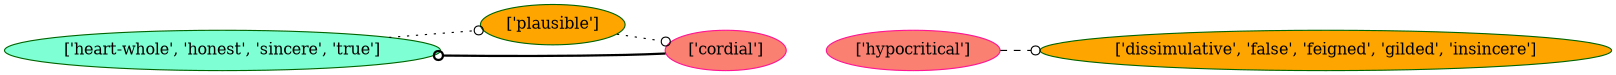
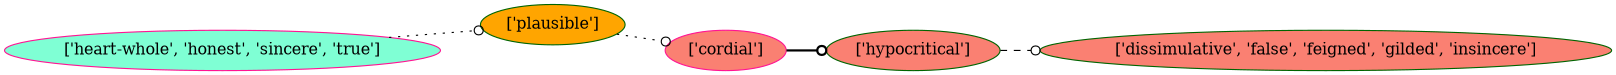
(222, 50) -> (222, 50)
(913, 50) -> (913, 50)
(1326, 50) -> (1326, 50)
(554, 56) -> (802, 50)
